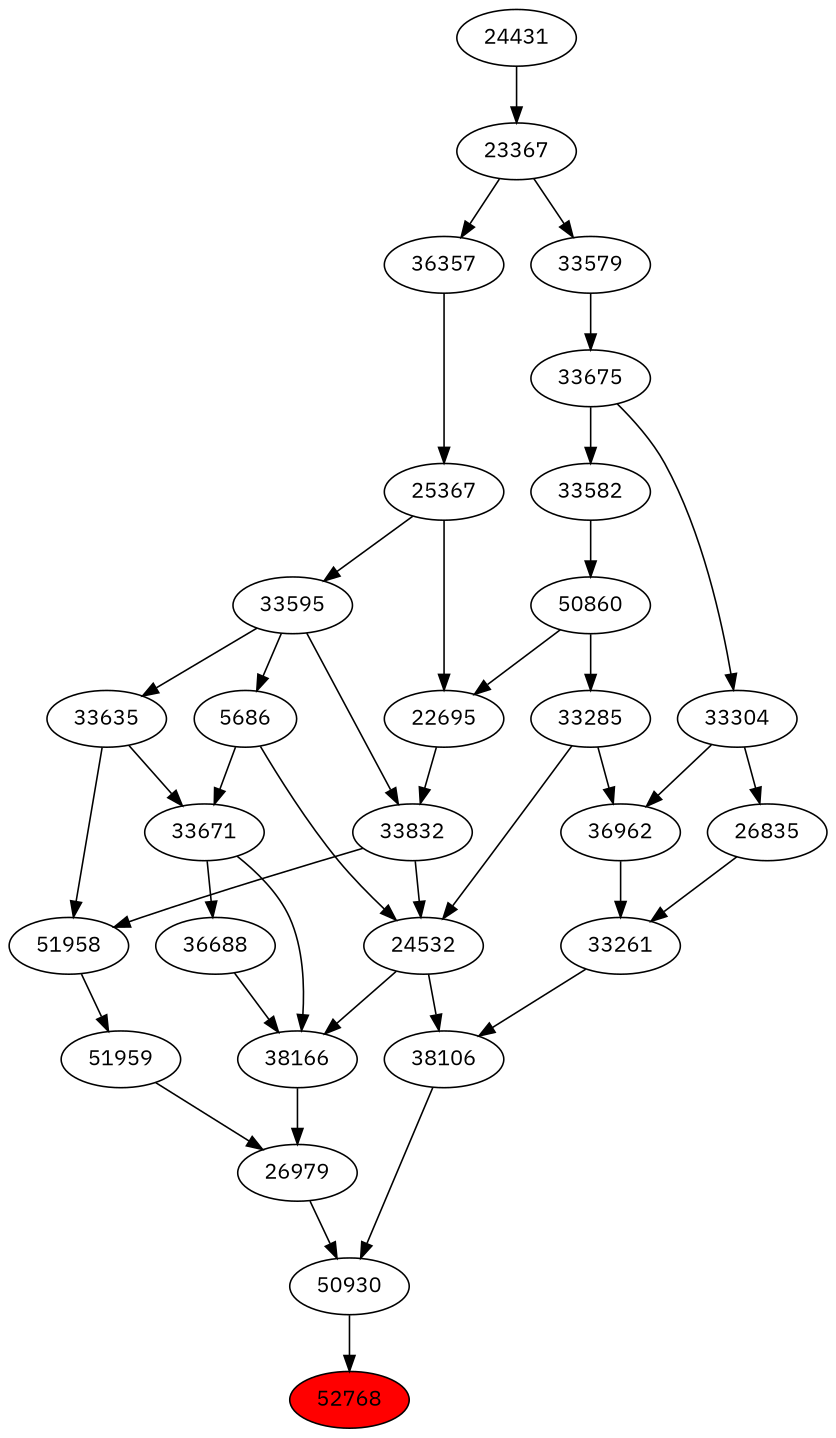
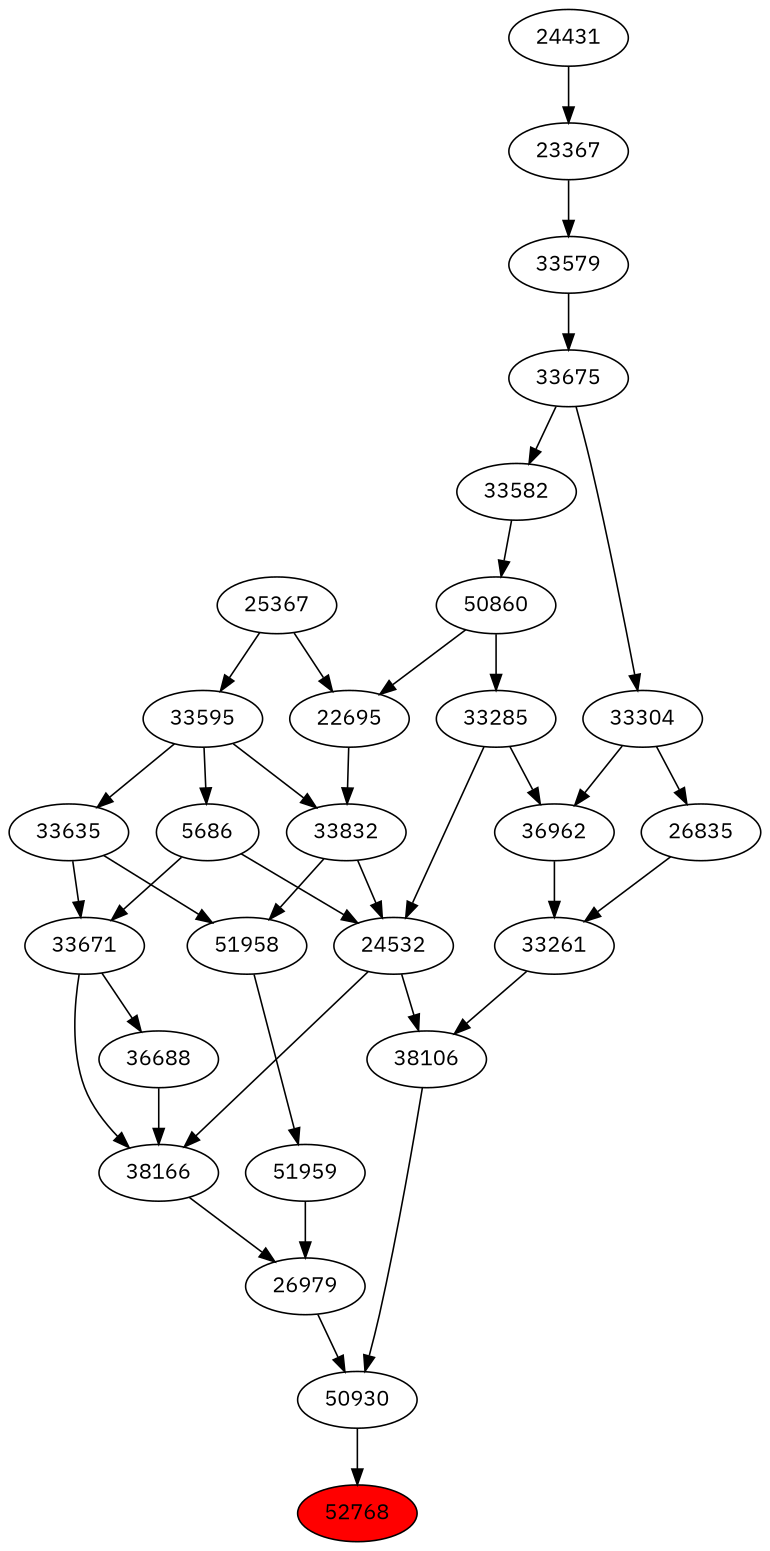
(444, 265) -> none
